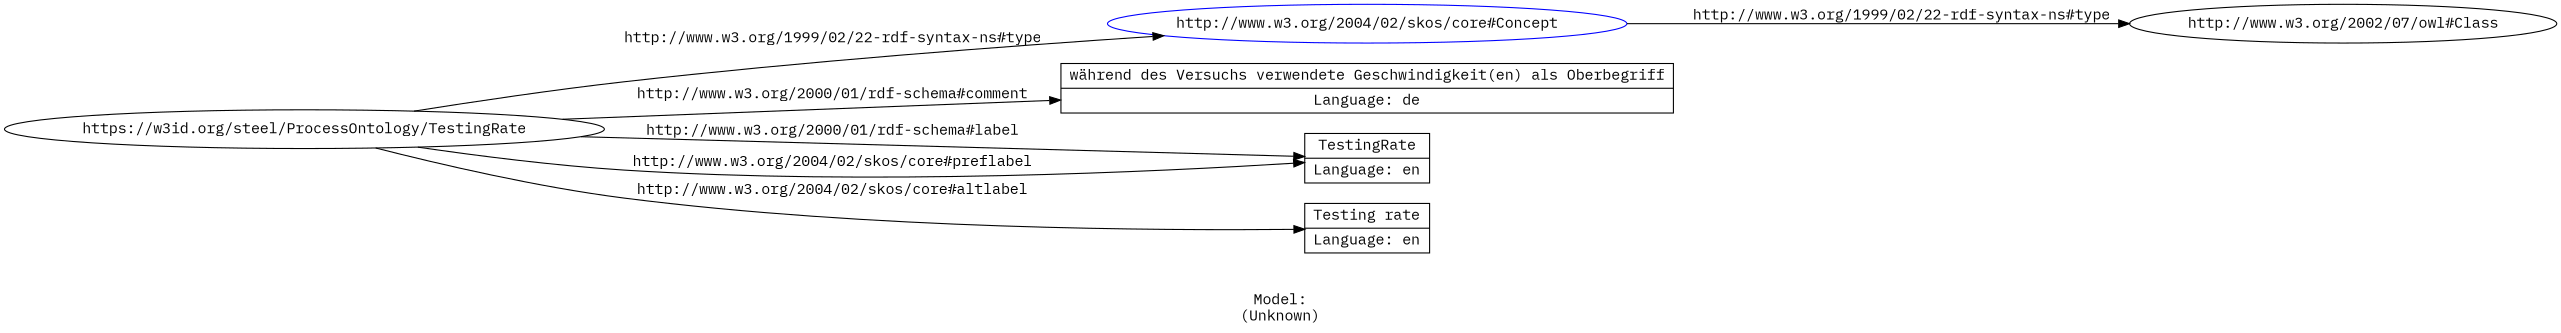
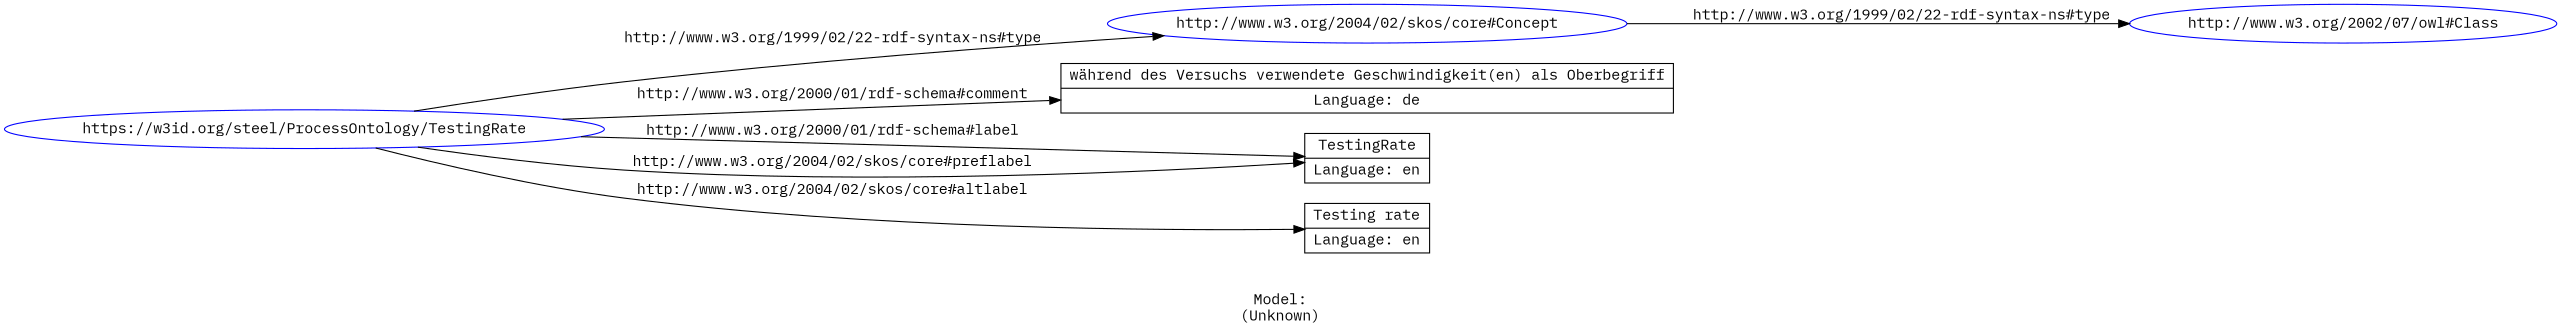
(2343, 24) -> (2343, 24)
(304, 129) -> (304, 129)
